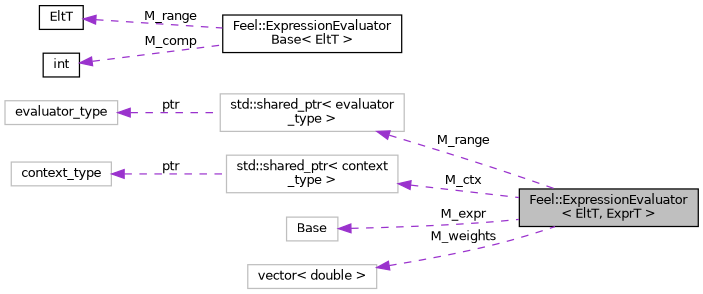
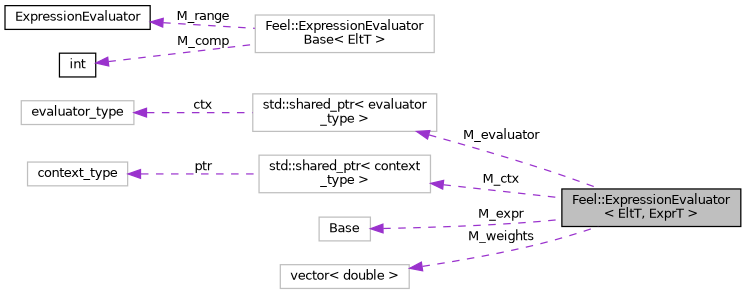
(61, 18) -> (78, 18)
(312, 34) -> (345, 34)
(169, 106) -> (201, 106)
(462, 141) -> (499, 136)
